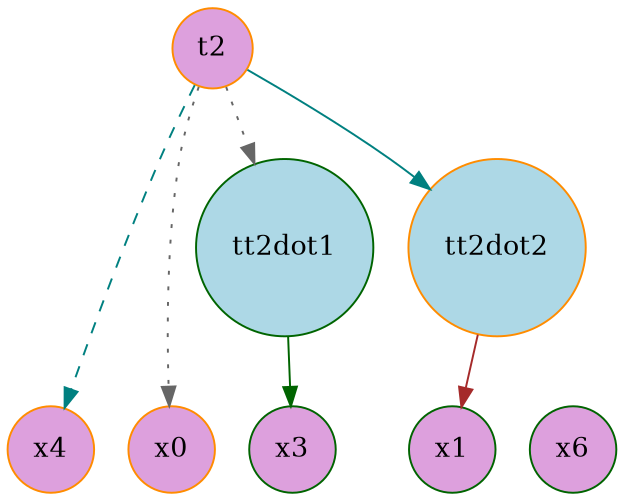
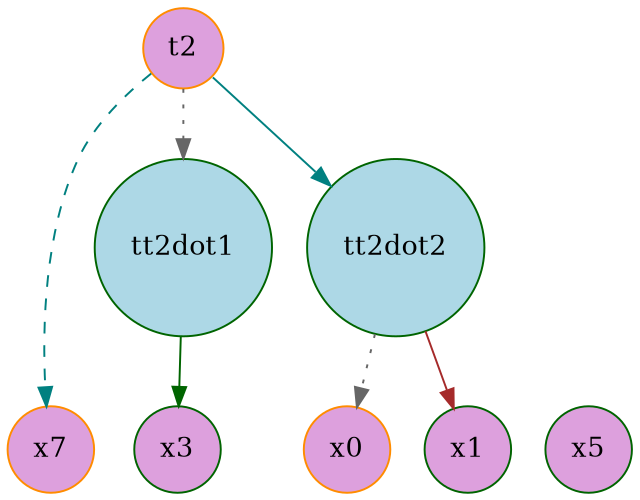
(171, 235) -> (368, 361)
(497, 248) -> (396, 248)
(51, 450) -> (51, 450)
(573, 450) -> (589, 450)
